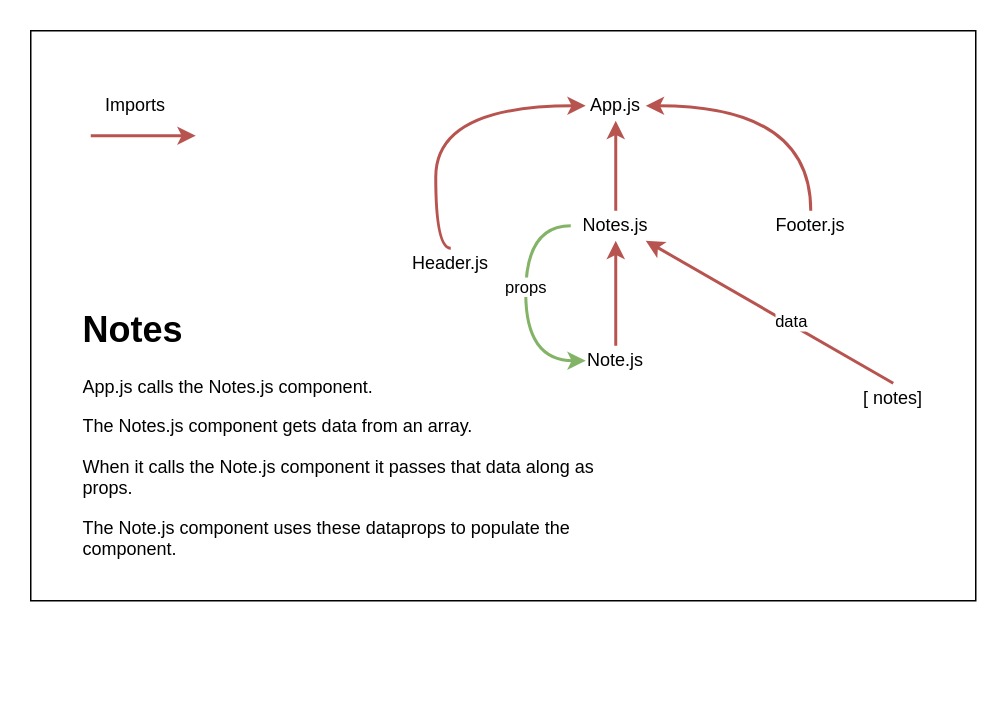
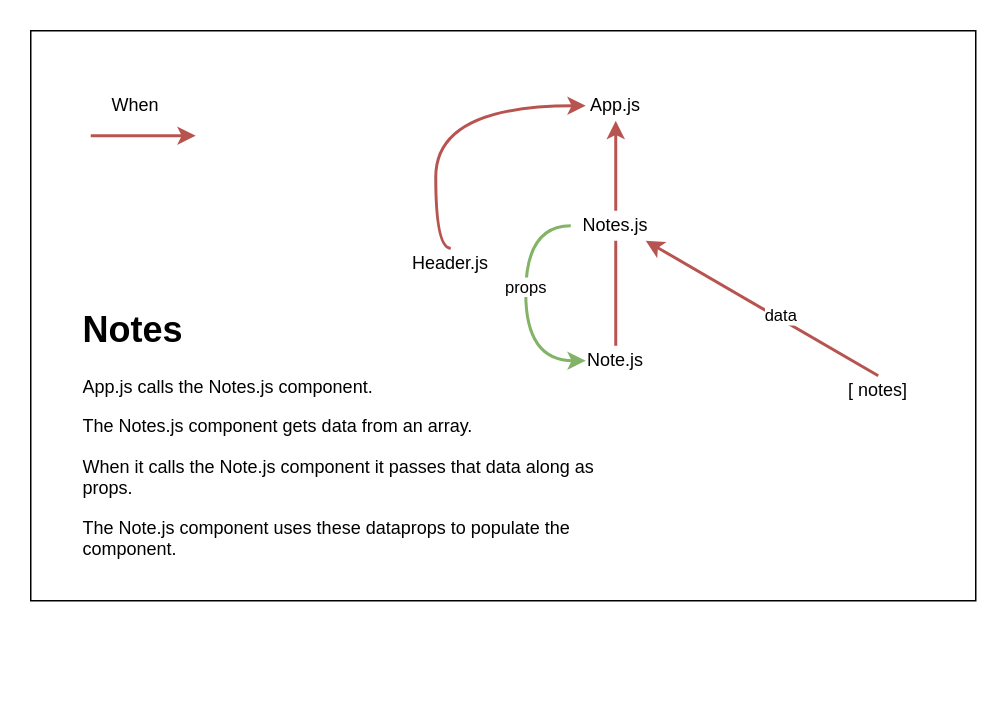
(136, 106) -> (136, 106)
(760, 125) -> none
(811, 226) -> none
(616, 255) -> (616, 249)
(893, 398) -> (878, 391)
